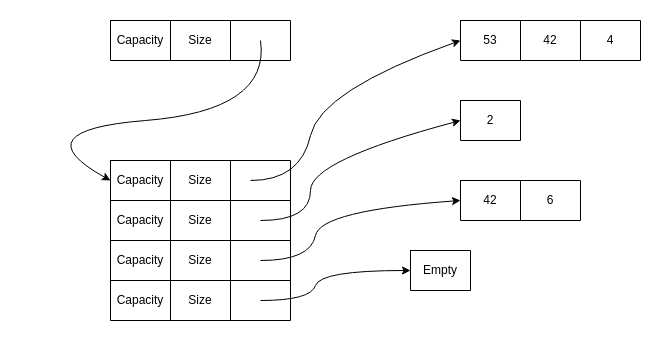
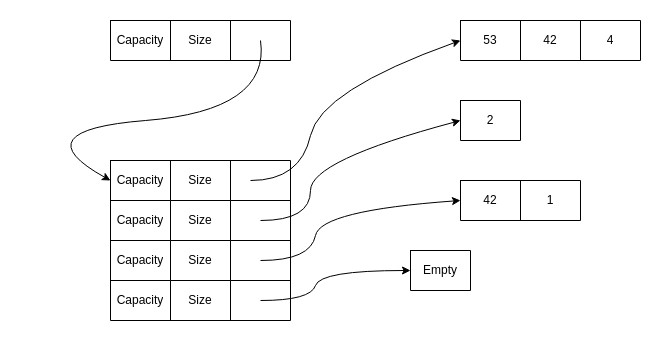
(551, 201) -> (551, 201)
